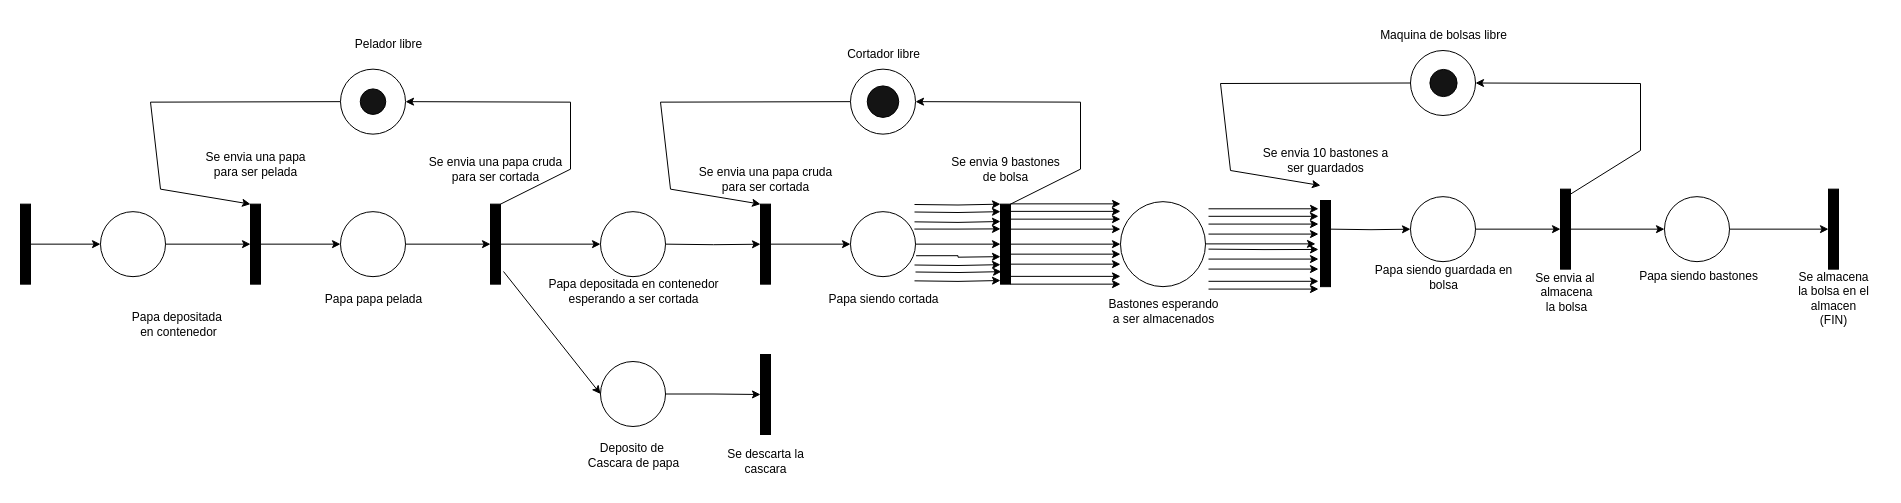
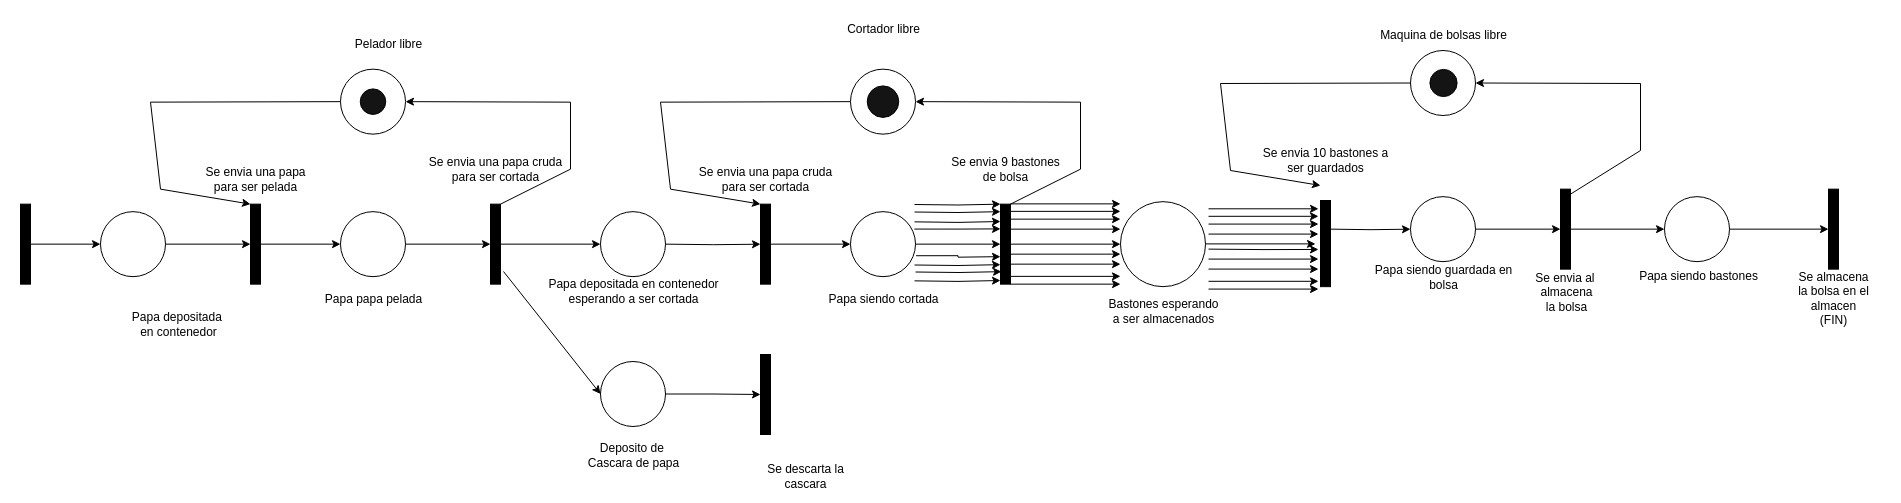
(883, 54) -> (883, 29)
(256, 164) -> (256, 179)
(766, 461) -> (806, 476)
